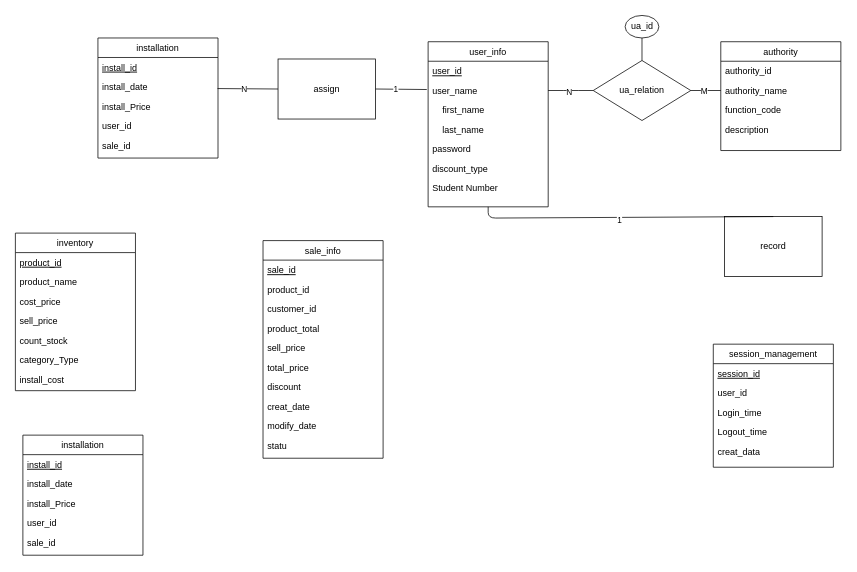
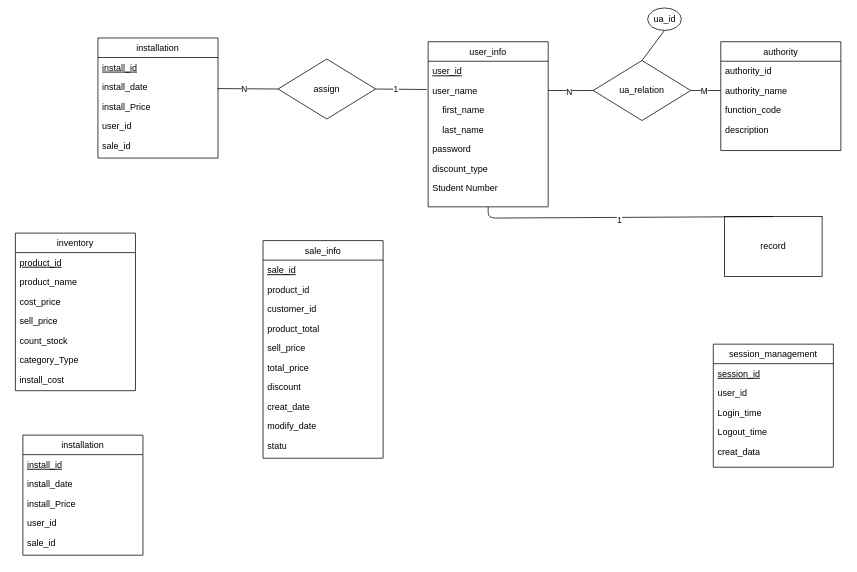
(642, 27) -> (664, 19)
(327, 89) -> (327, 89)
